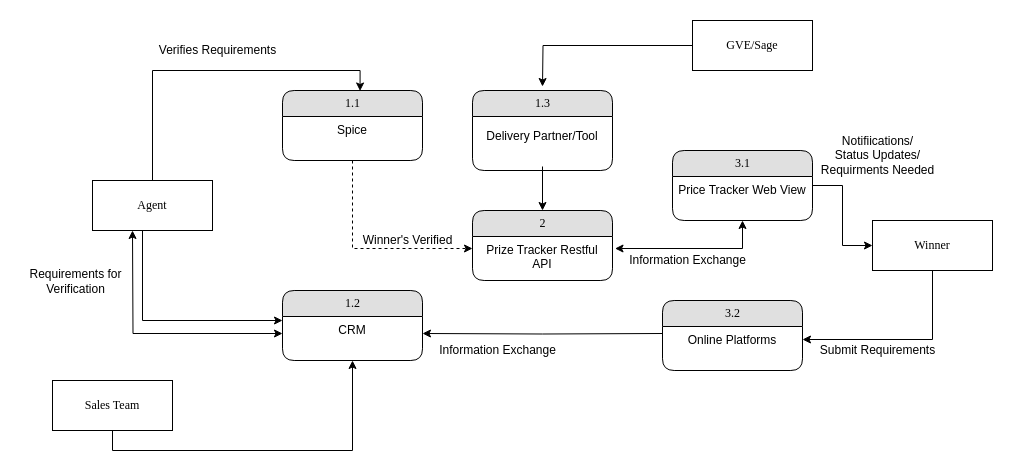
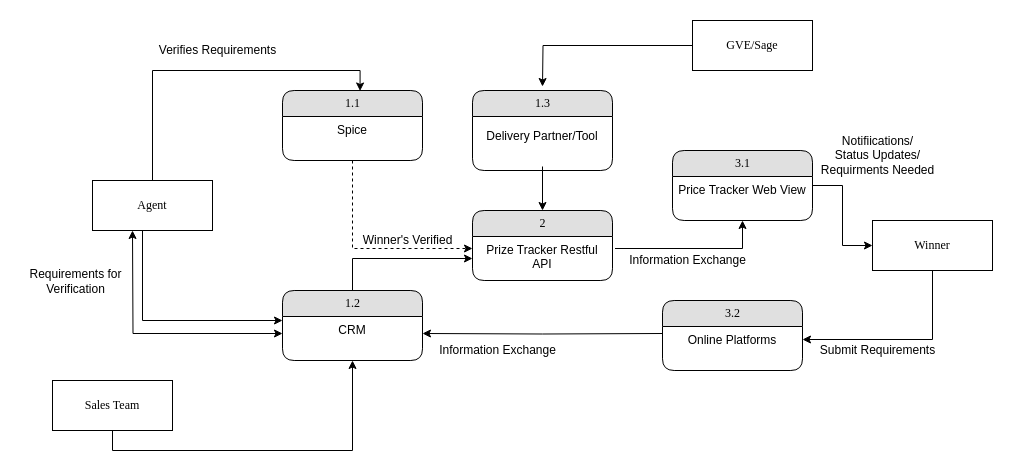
(623, 249) -> (620, 249)
none -> (393, 259)
